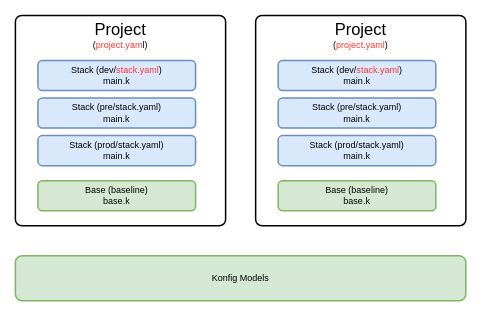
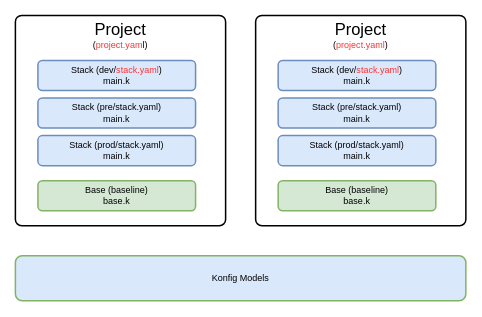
(240, 278) -> (240, 278)
